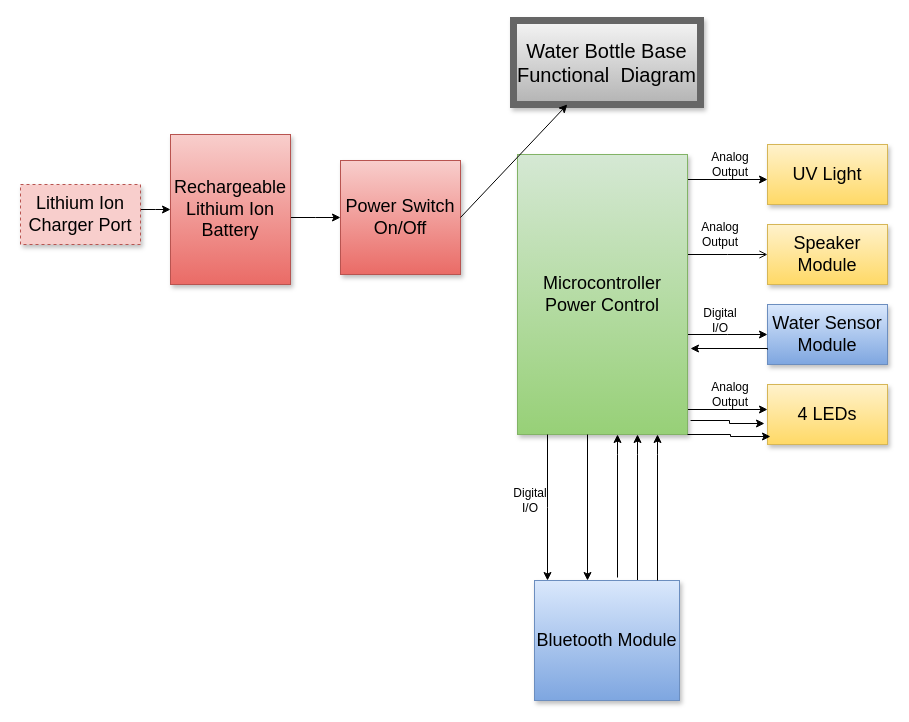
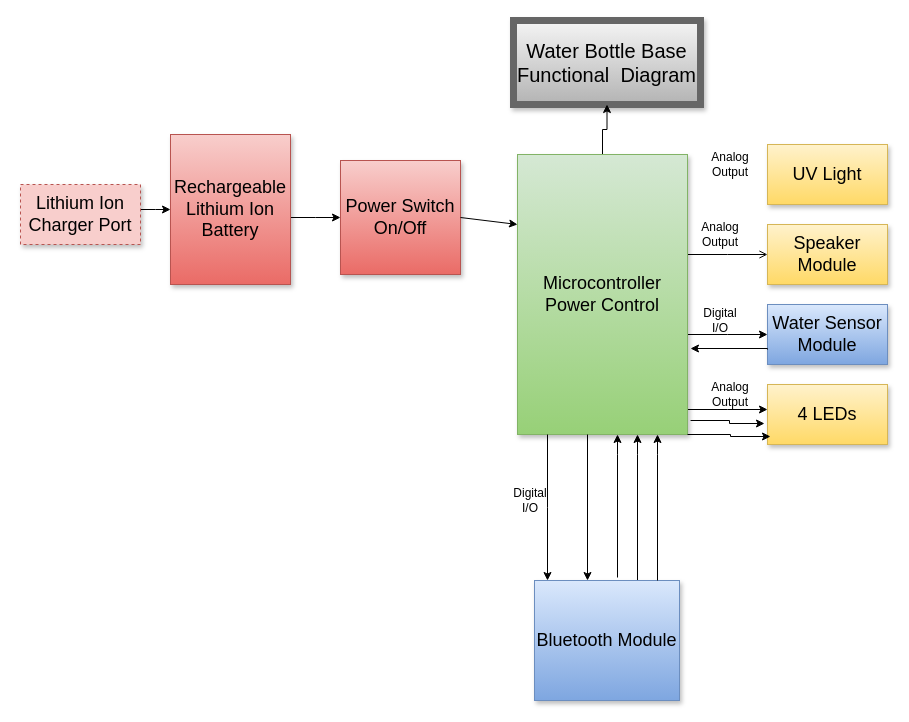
(511, 164) -> (485, 221)
(724, 180) -> (603, 132)
